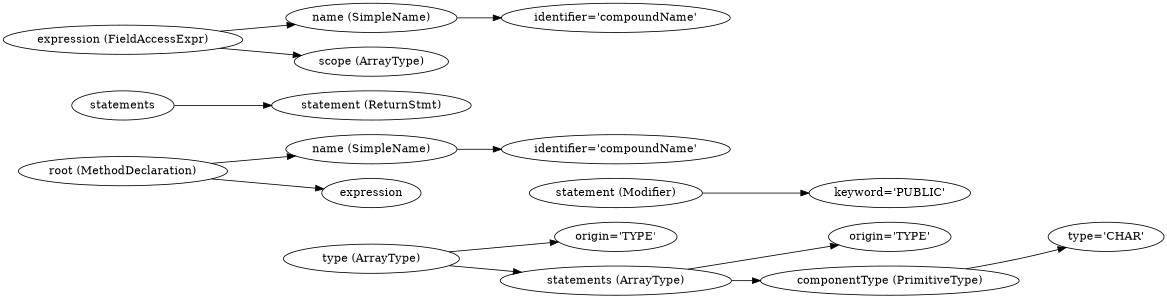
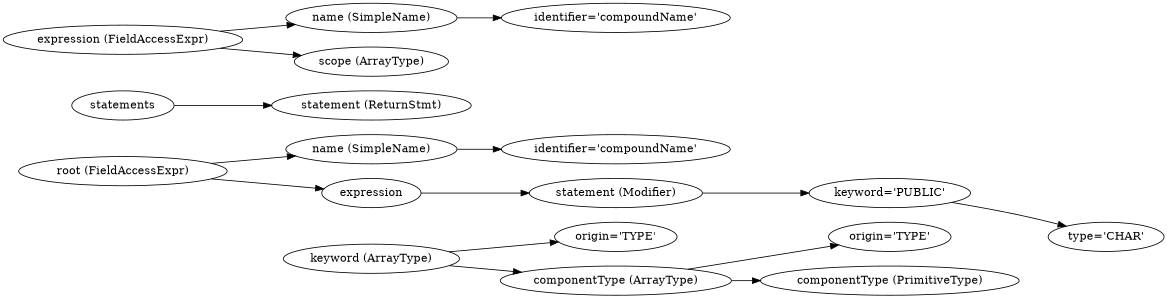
(123, 171) -> (123, 171)
none -> (471, 193)
(371, 259) -> (371, 259)
(1012, 260) -> (1005, 212)
(616, 281) -> (616, 281)
